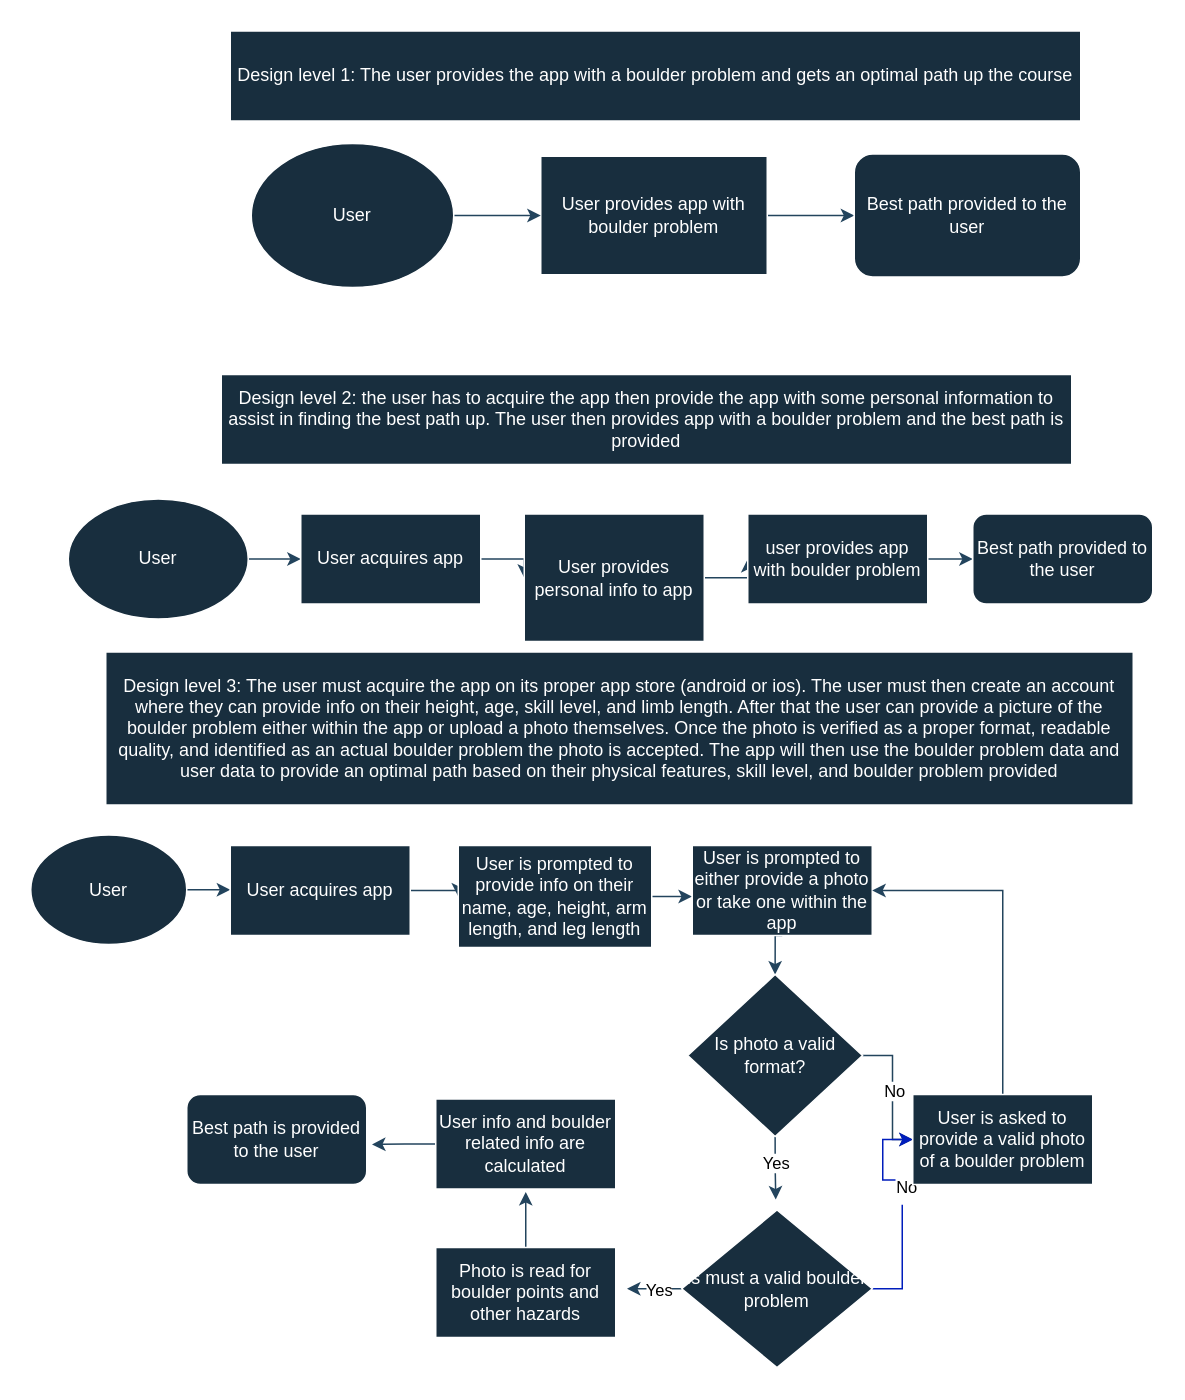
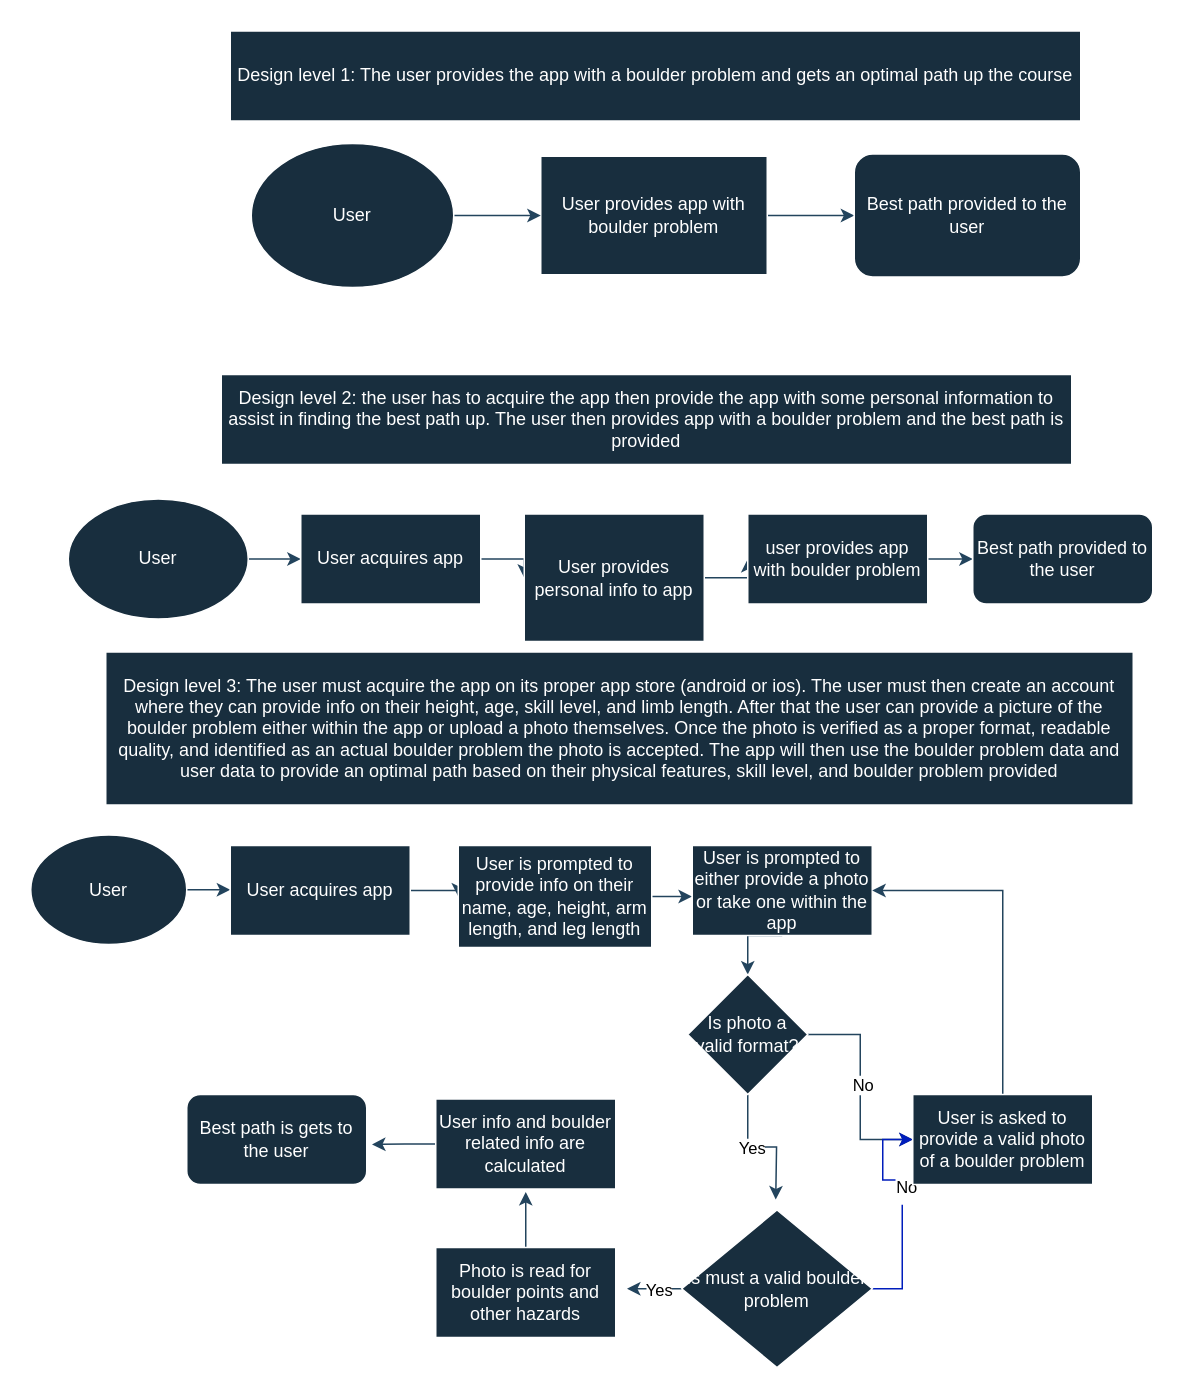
(775, 1055) -> (748, 1034)
(277, 1139) -> (277, 1139)
